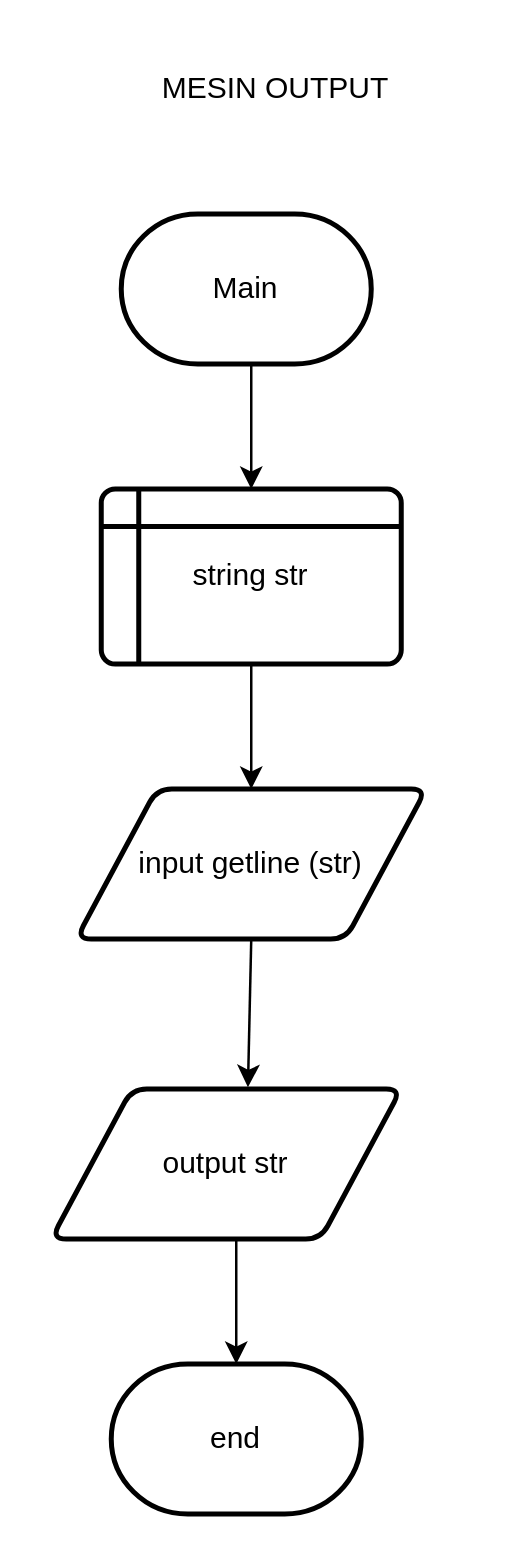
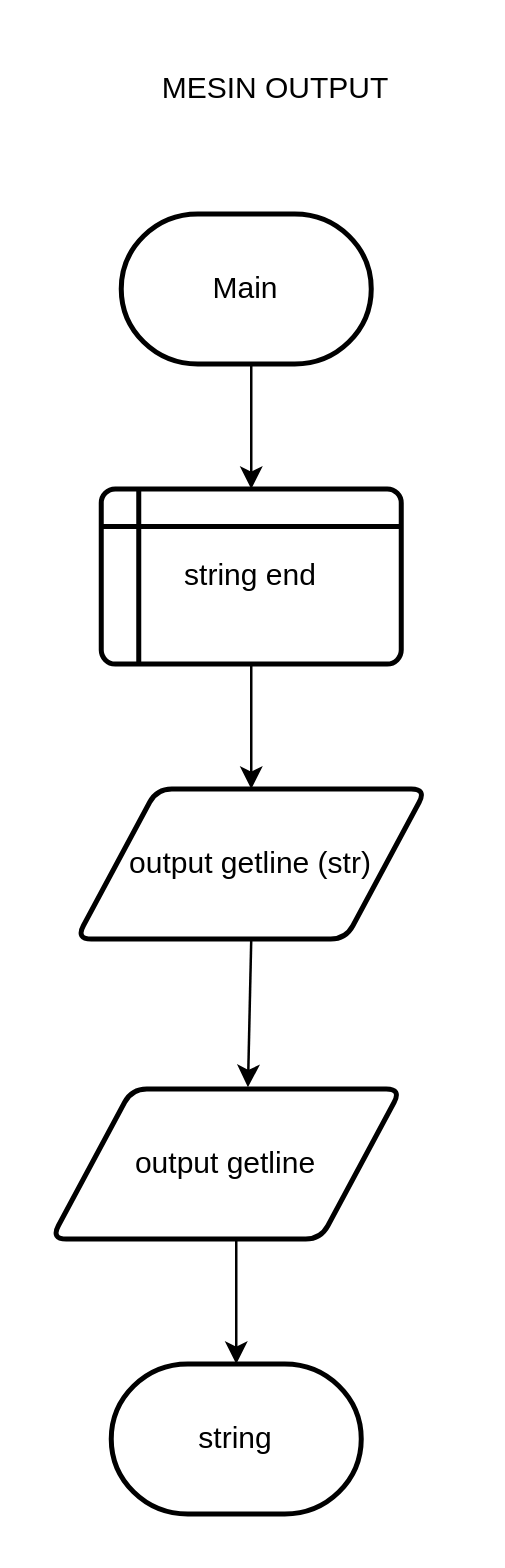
(251, 576) -> (251, 576)
(251, 864) -> (251, 864)
(226, 1164) -> (226, 1164)
(236, 1439) -> (236, 1439)
